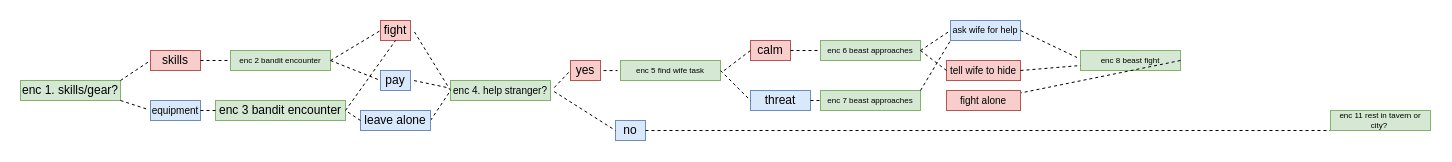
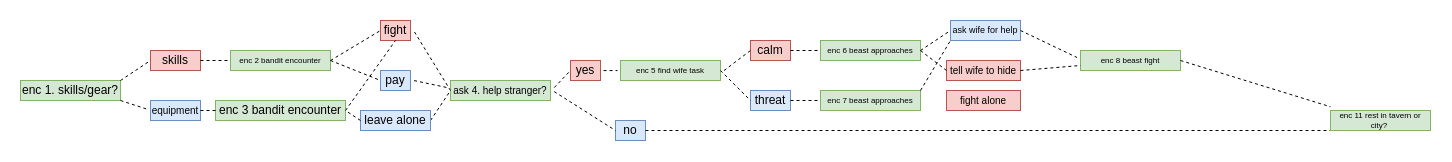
(1101, 77) -> (1254, 83)
(501, 91) -> (501, 91)
(781, 101) -> (771, 101)
